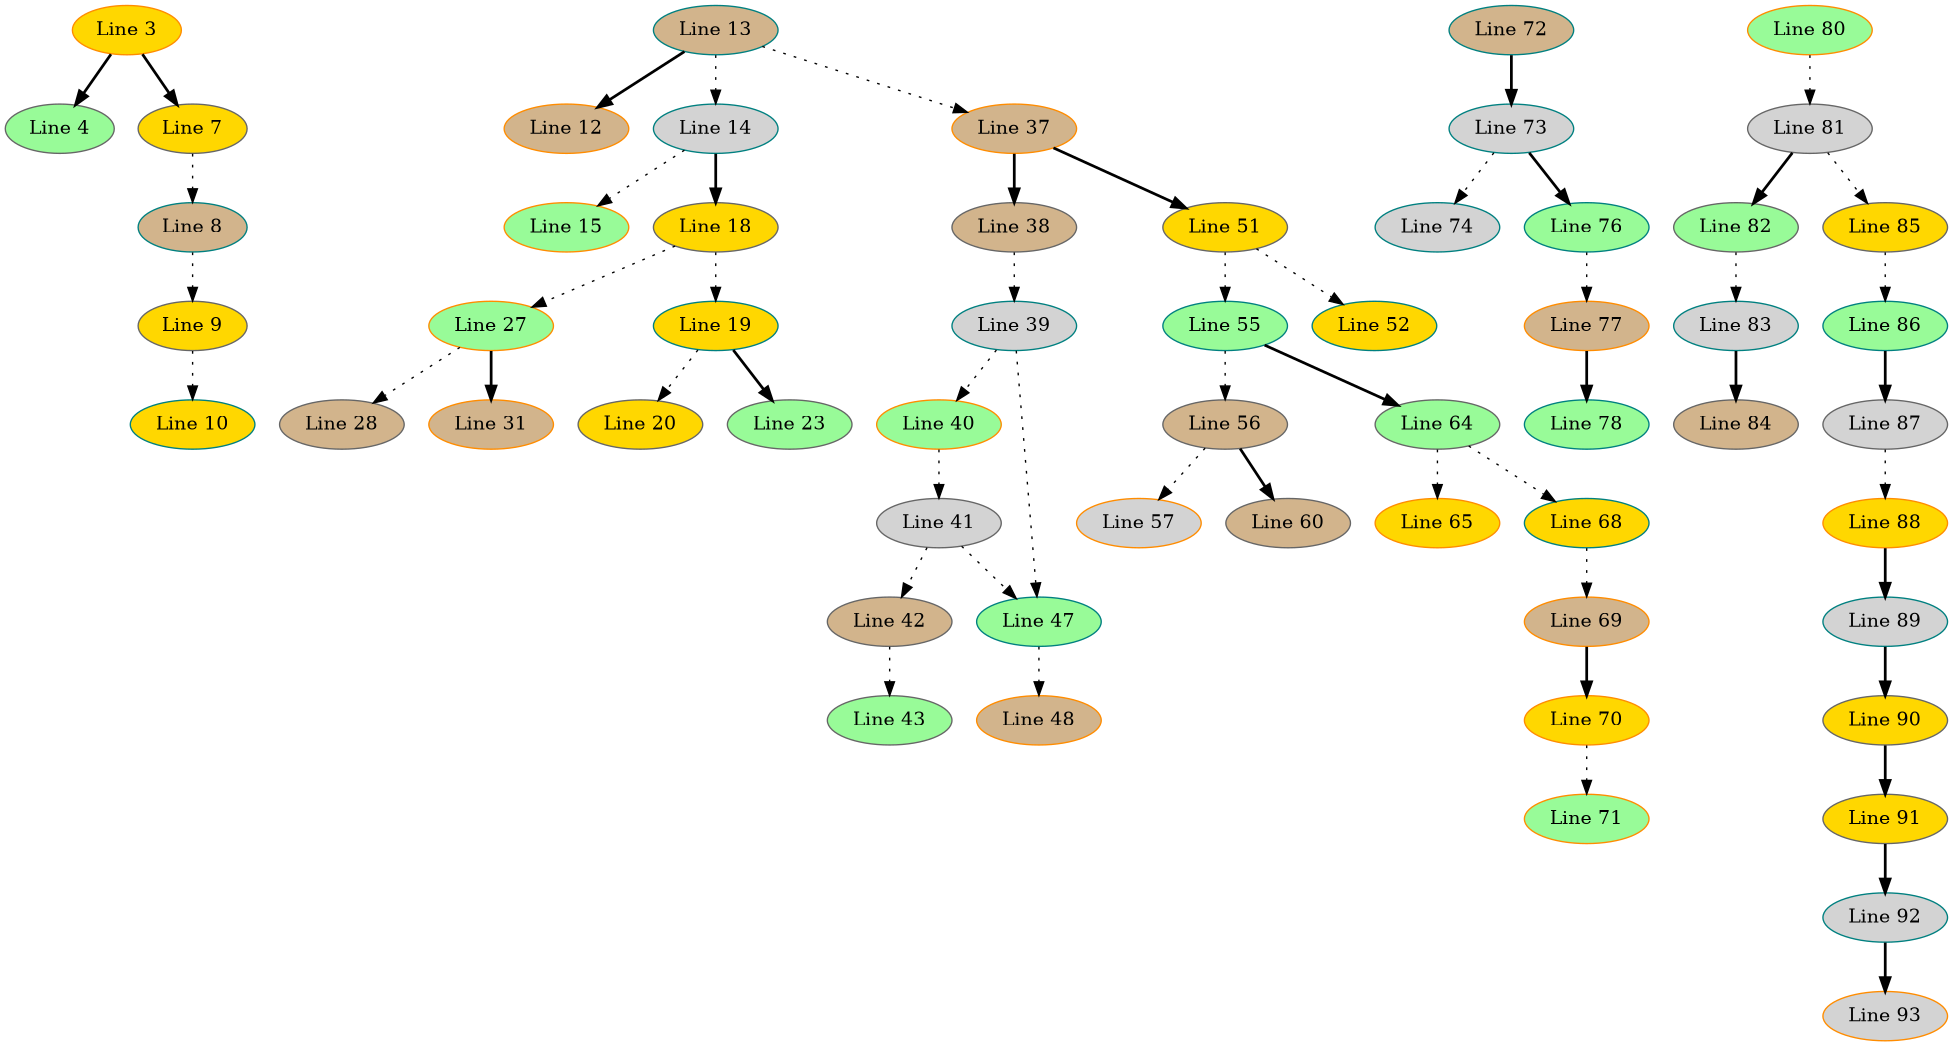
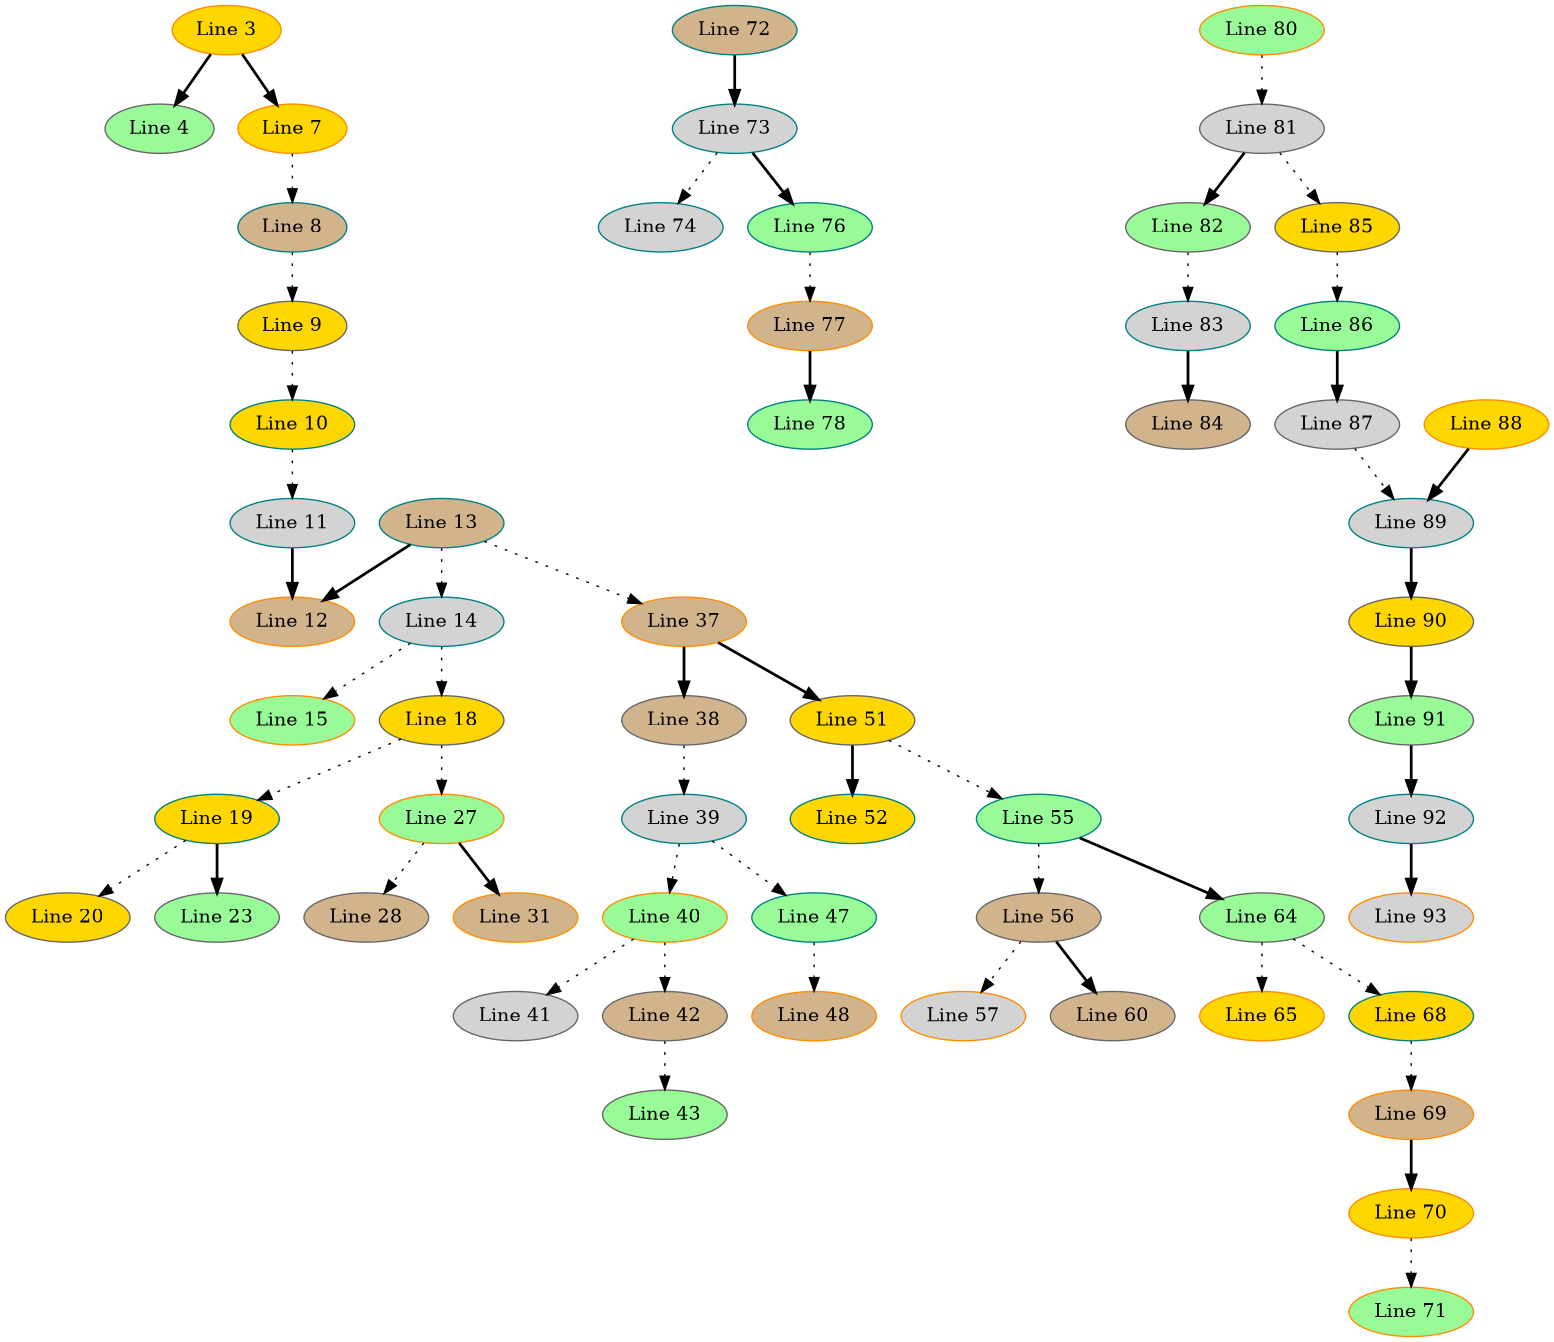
(193, 129) -> (292, 129)
(716, 171) -> (442, 664)
(1294, 273) -> (852, 763)
(1885, 467) -> (1370, 468)
none -> (292, 523)
(917, 566) -> (665, 960)
(984, 568) -> none
(1885, 819) -> (1411, 720)
